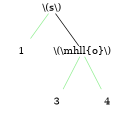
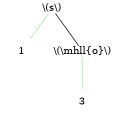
(108, 102) -> none
